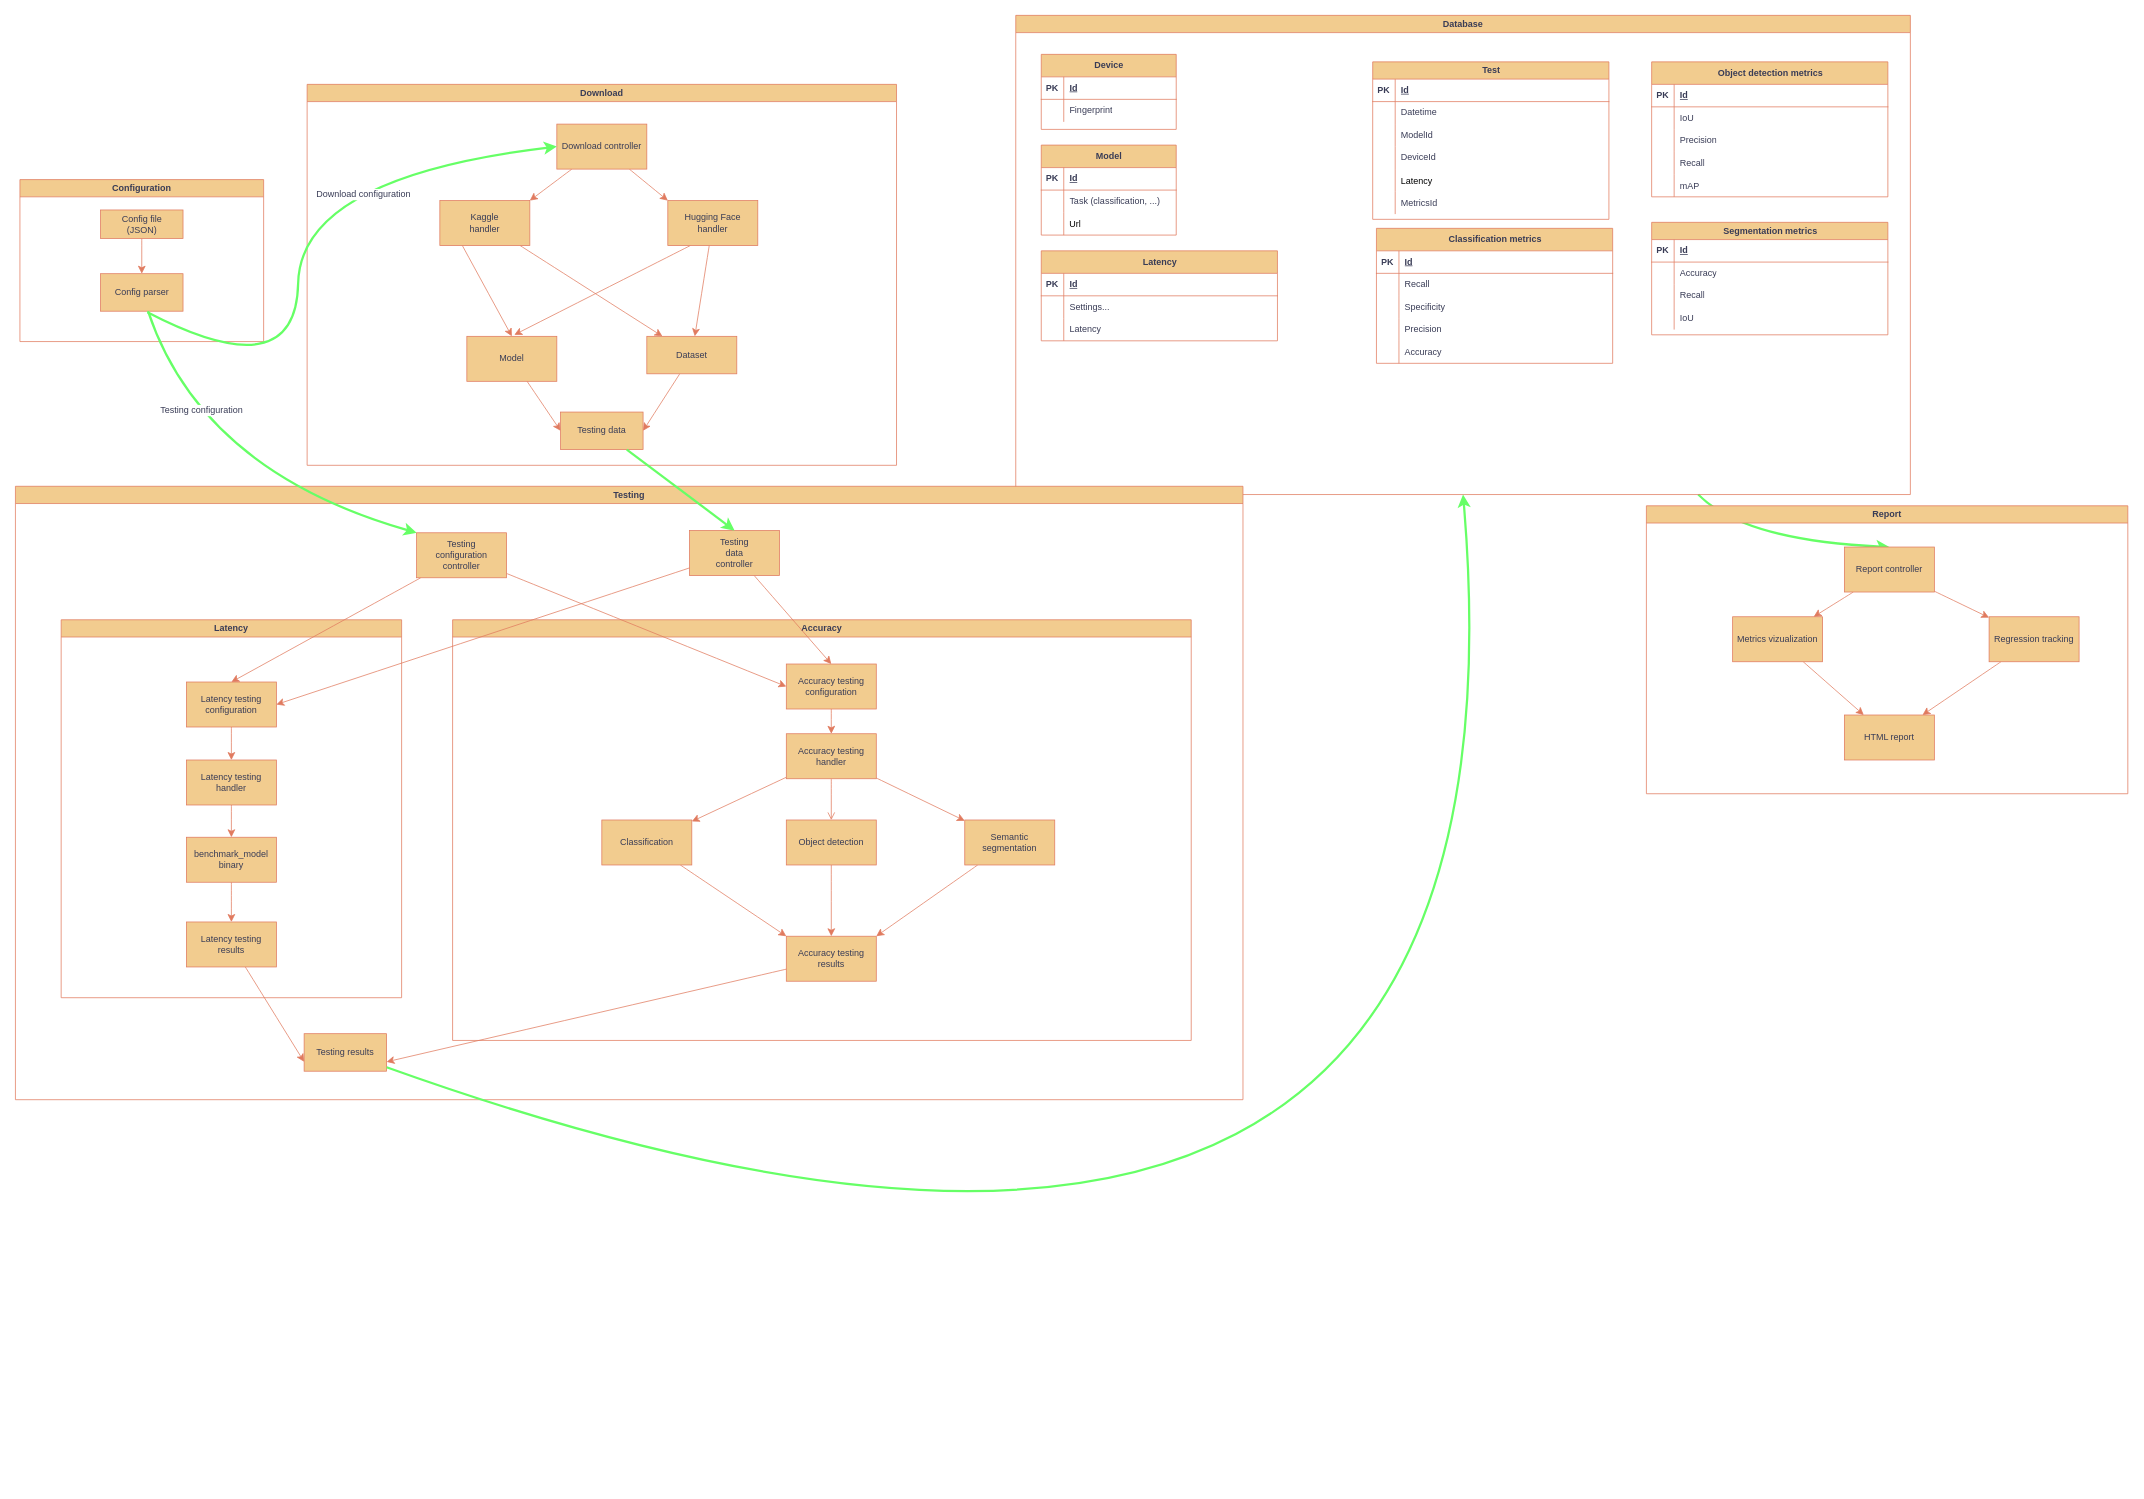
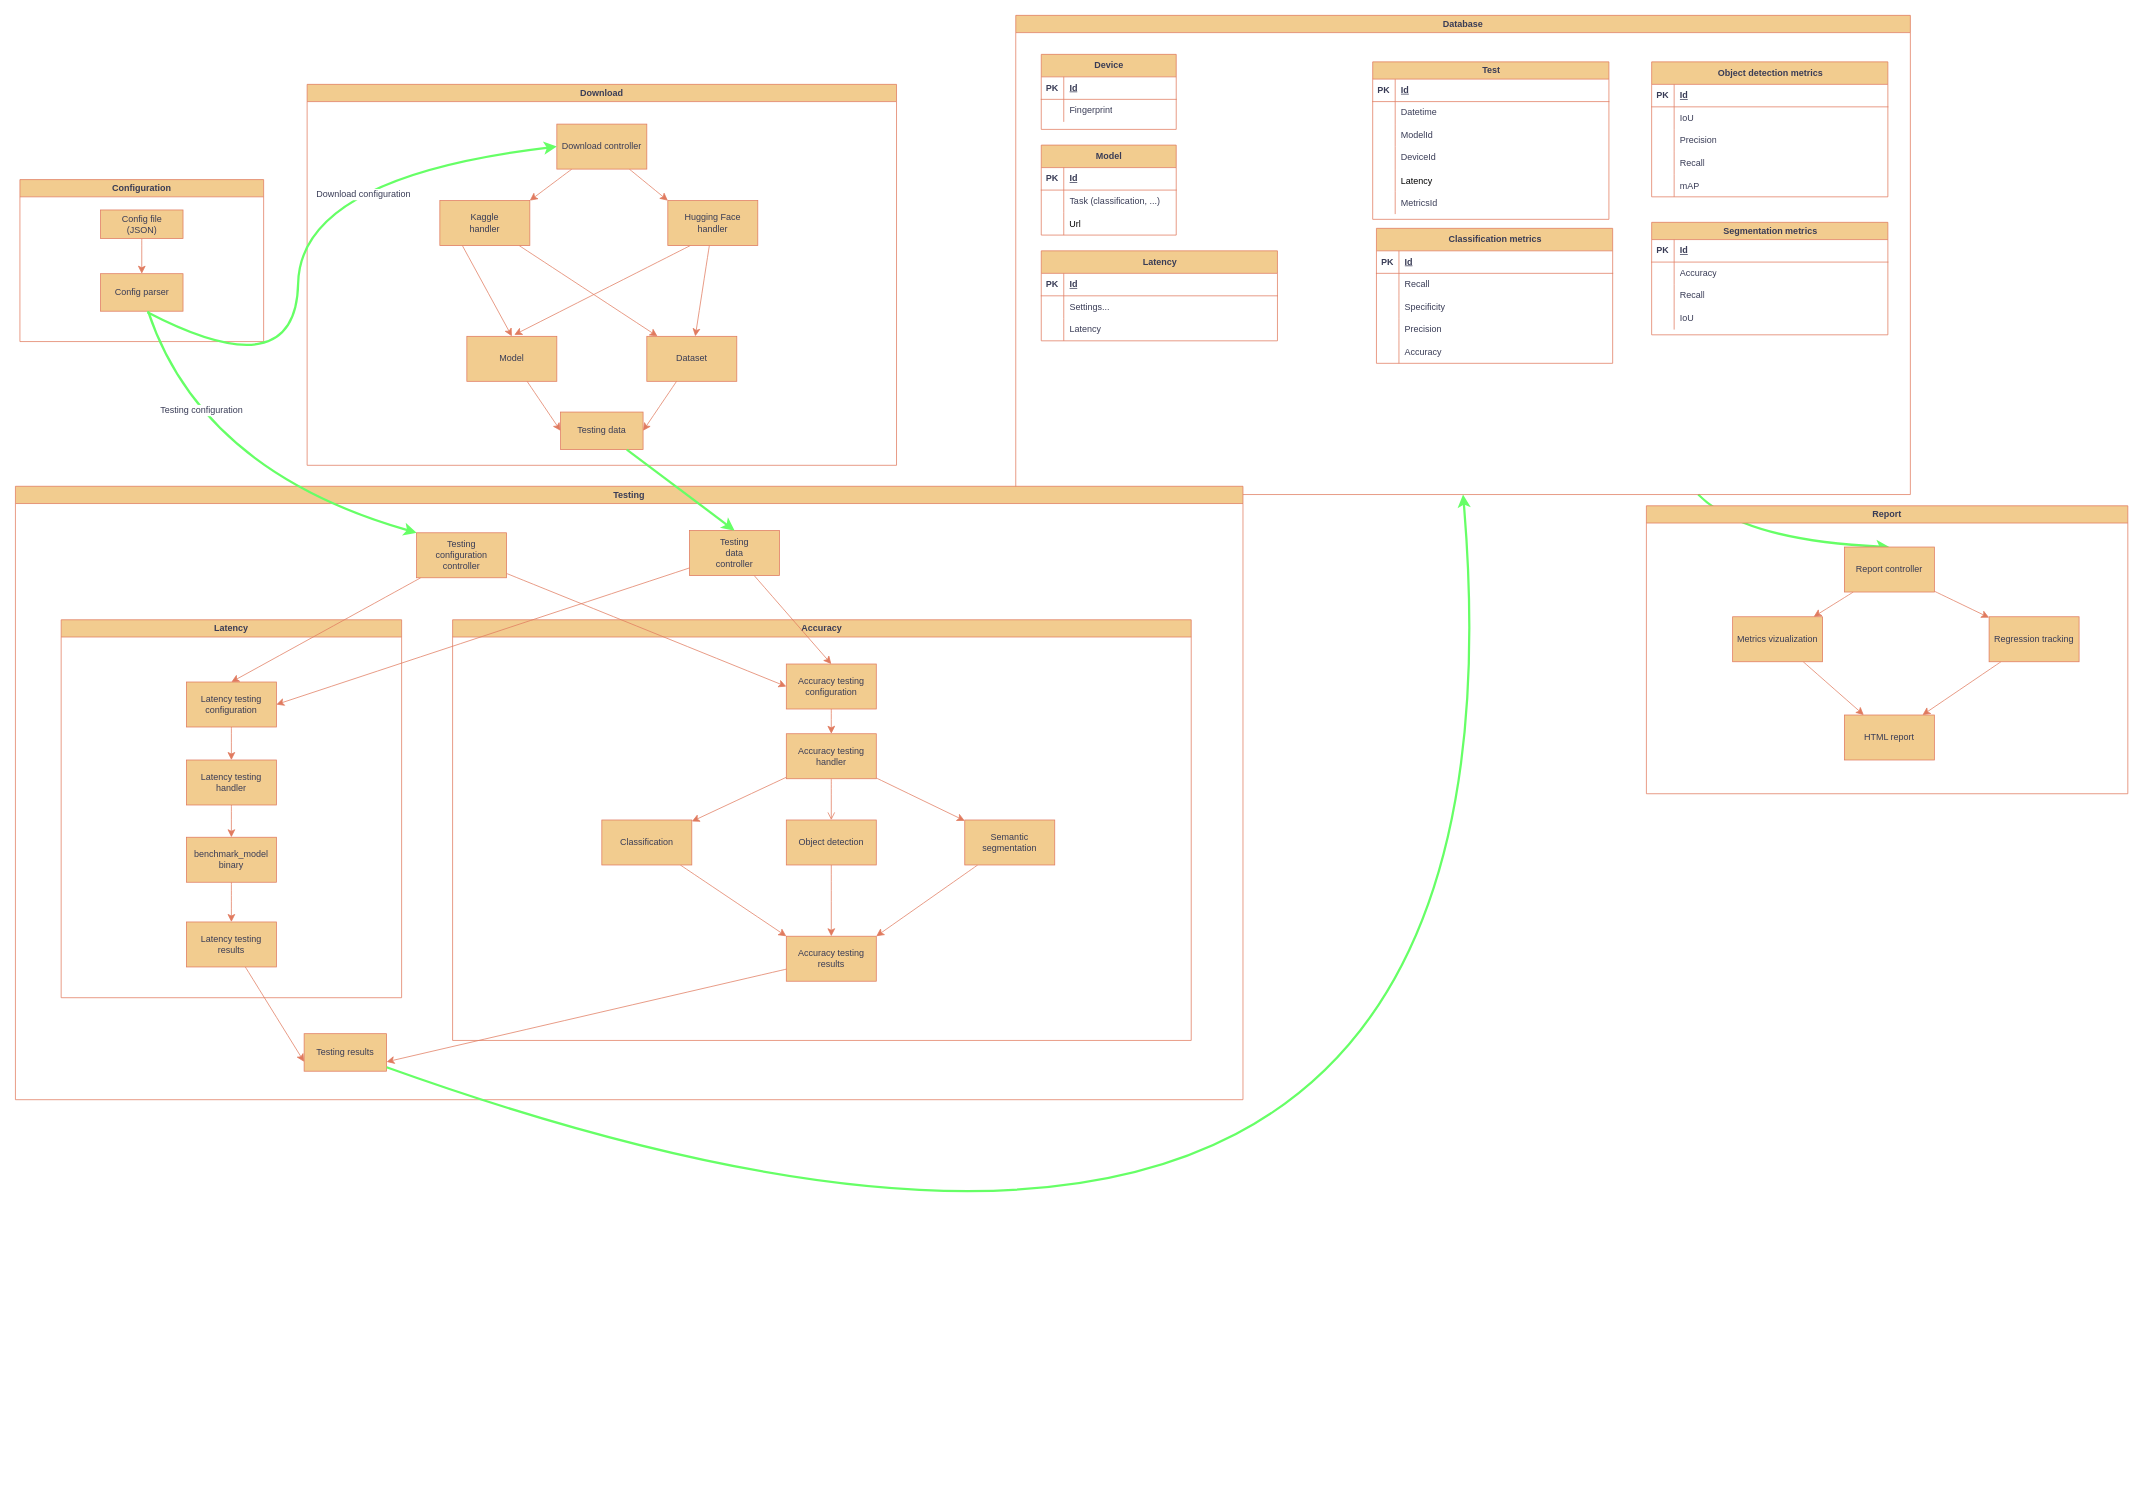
(692, 355) -> (692, 359)
